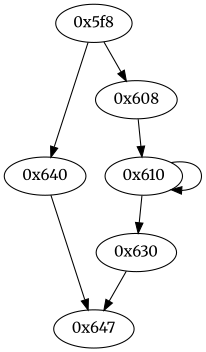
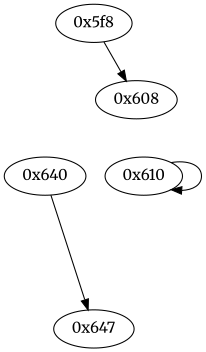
(71, 95) -> none
(140, 133) -> none
(136, 253) -> none
